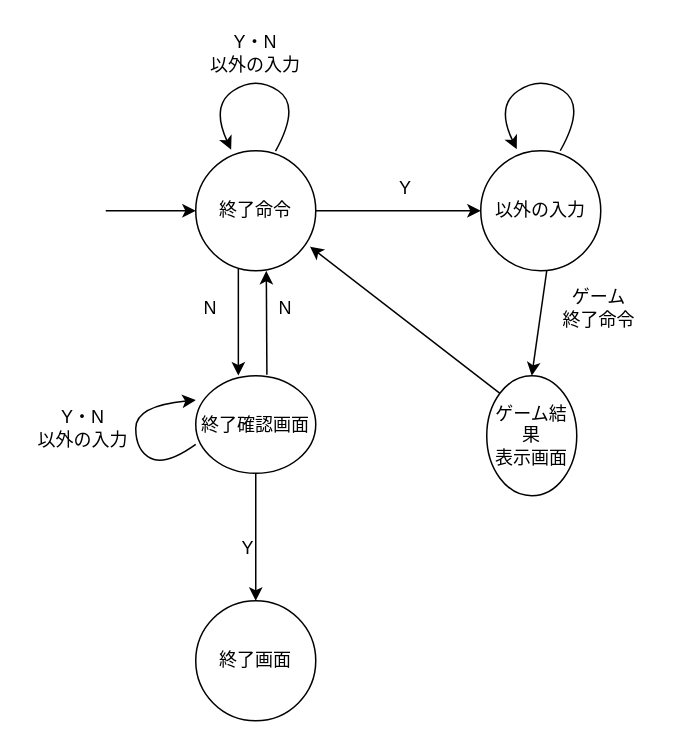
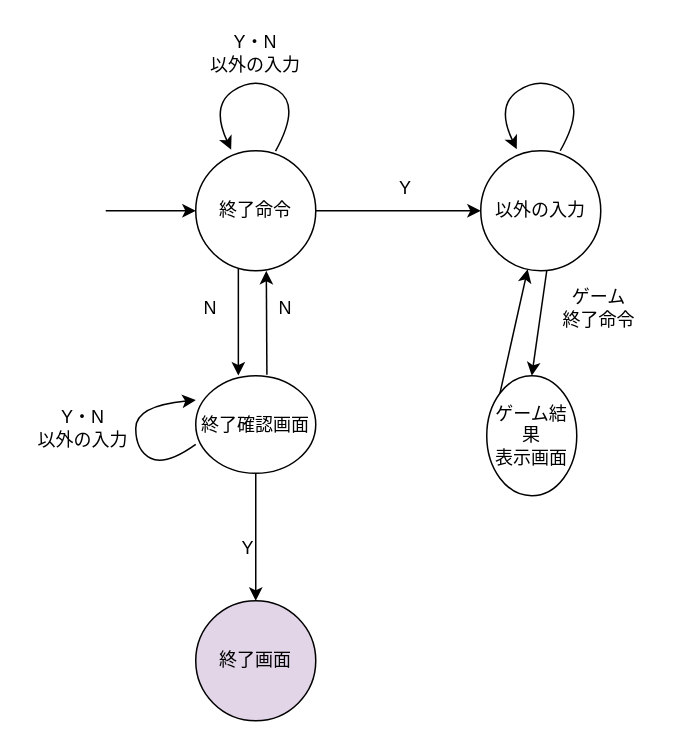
(409, 323) -> (513, 336)
(256, 661) -> (256, 661)
